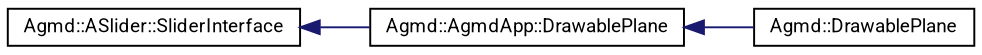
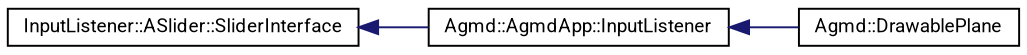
(154, 27) -> (183, 27)
(527, 27) -> (579, 27)
